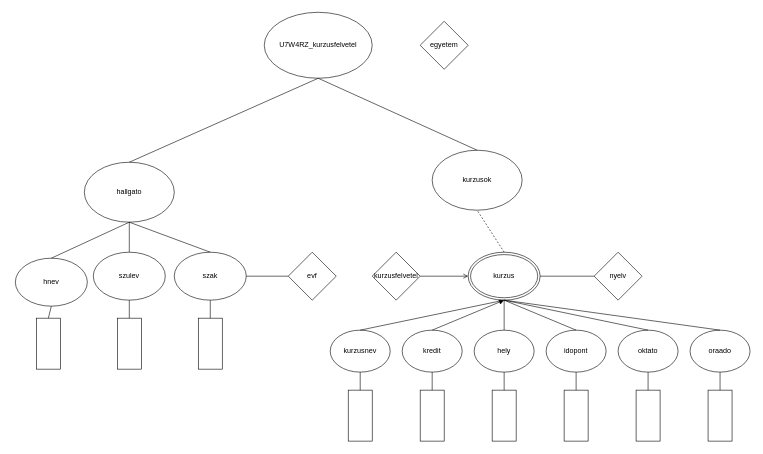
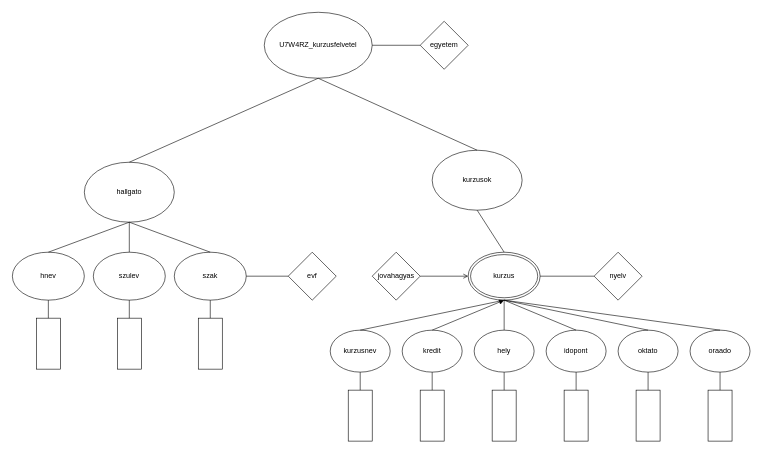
none -> (396, 45)
(491, 232) -> (491, 232)
(396, 276) -> (396, 276)
(51, 282) -> (48, 276)
